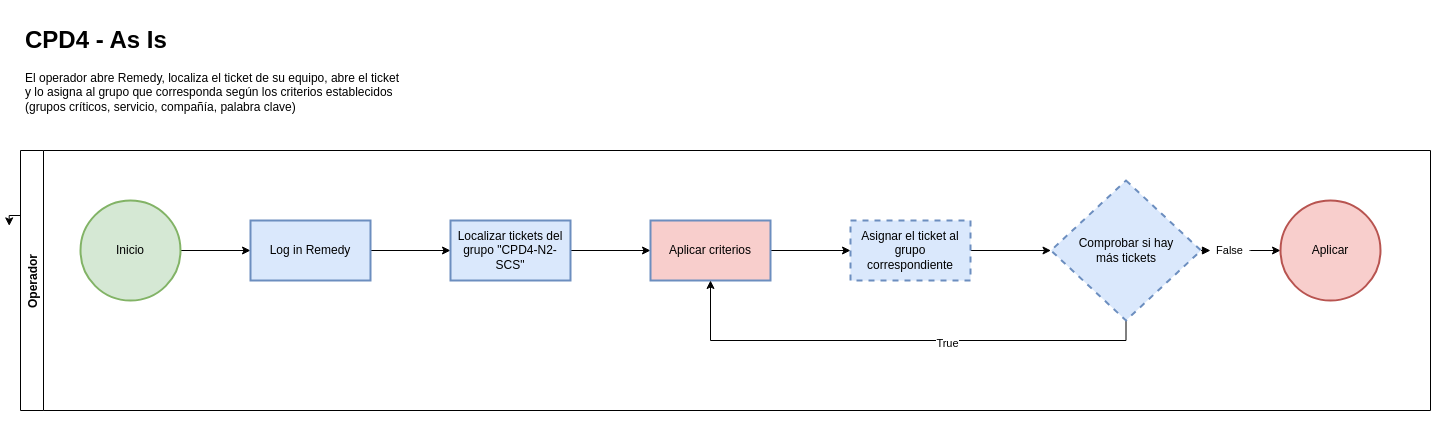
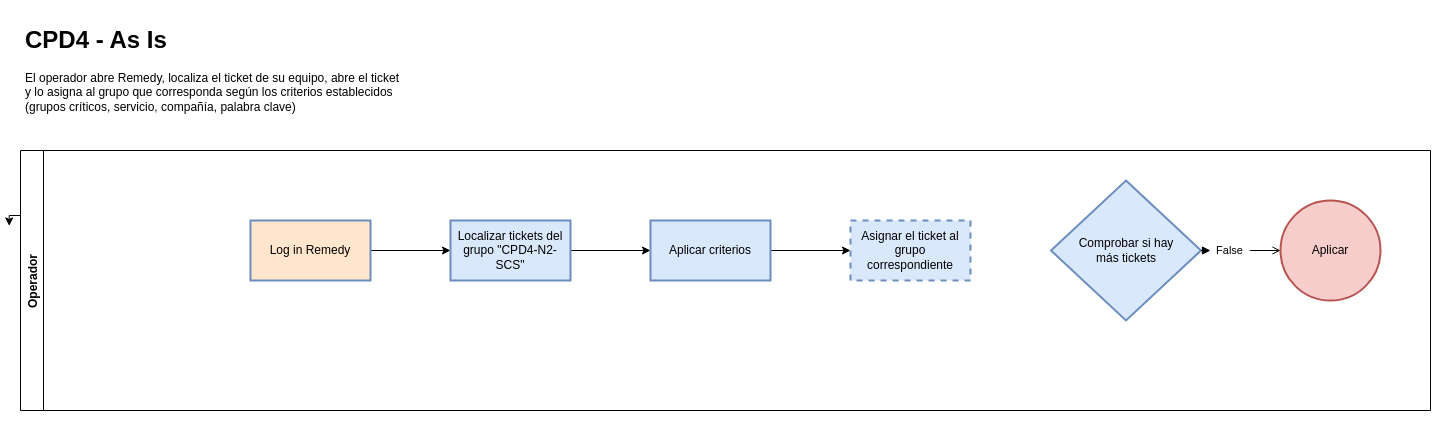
(131, 251) -> none
(212, 251) -> none
(311, 251) -> (311, 251)
(711, 251) -> (711, 251)
(1008, 251) -> none
(1126, 251) -> (1126, 251)
(1272, 251) -> (1274, 251)
(902, 341) -> none
